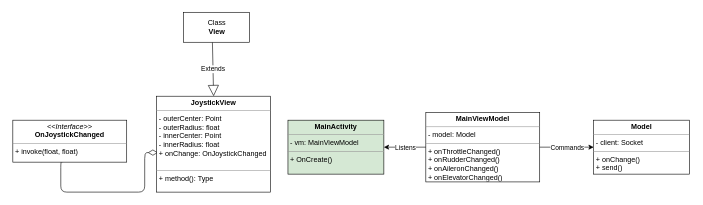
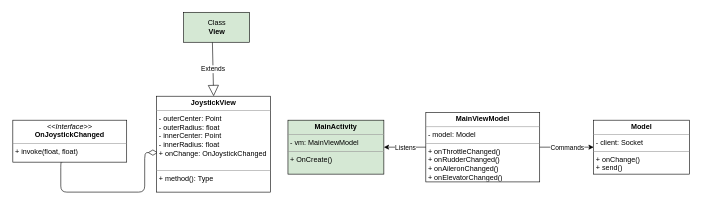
(216, 27) -> (216, 27)
